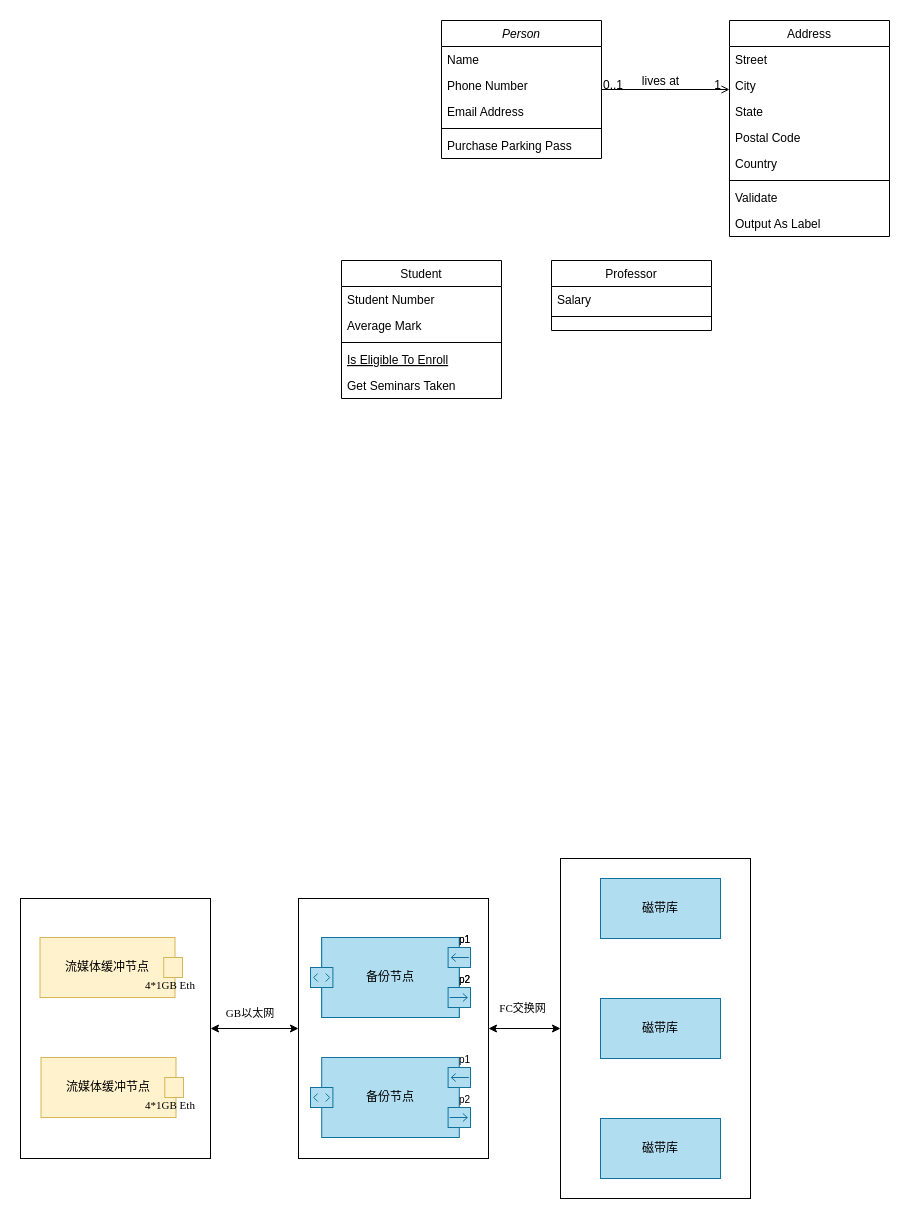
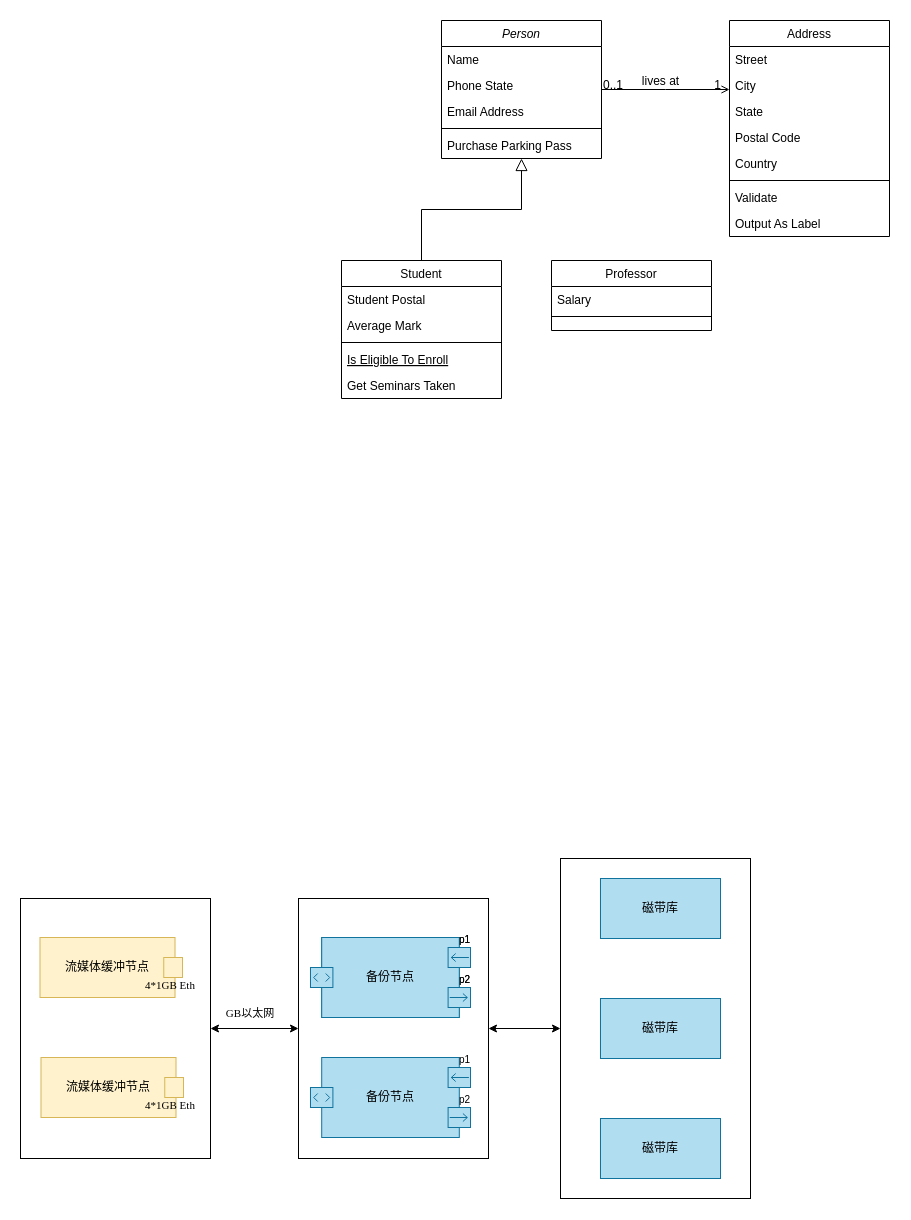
(486, 86) -> (482, 86)
none -> (465, 210)
(392, 300) -> (391, 300)
(523, 1008) -> none
